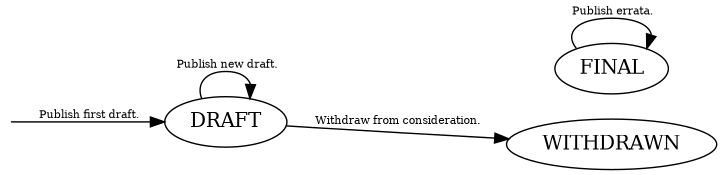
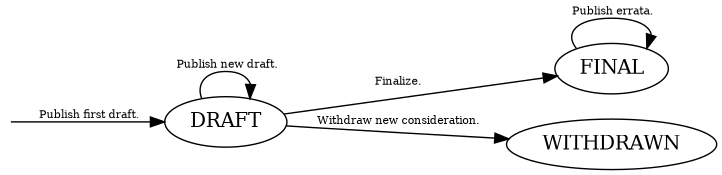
none -> (414, 96)
(397, 121) -> (397, 121)
